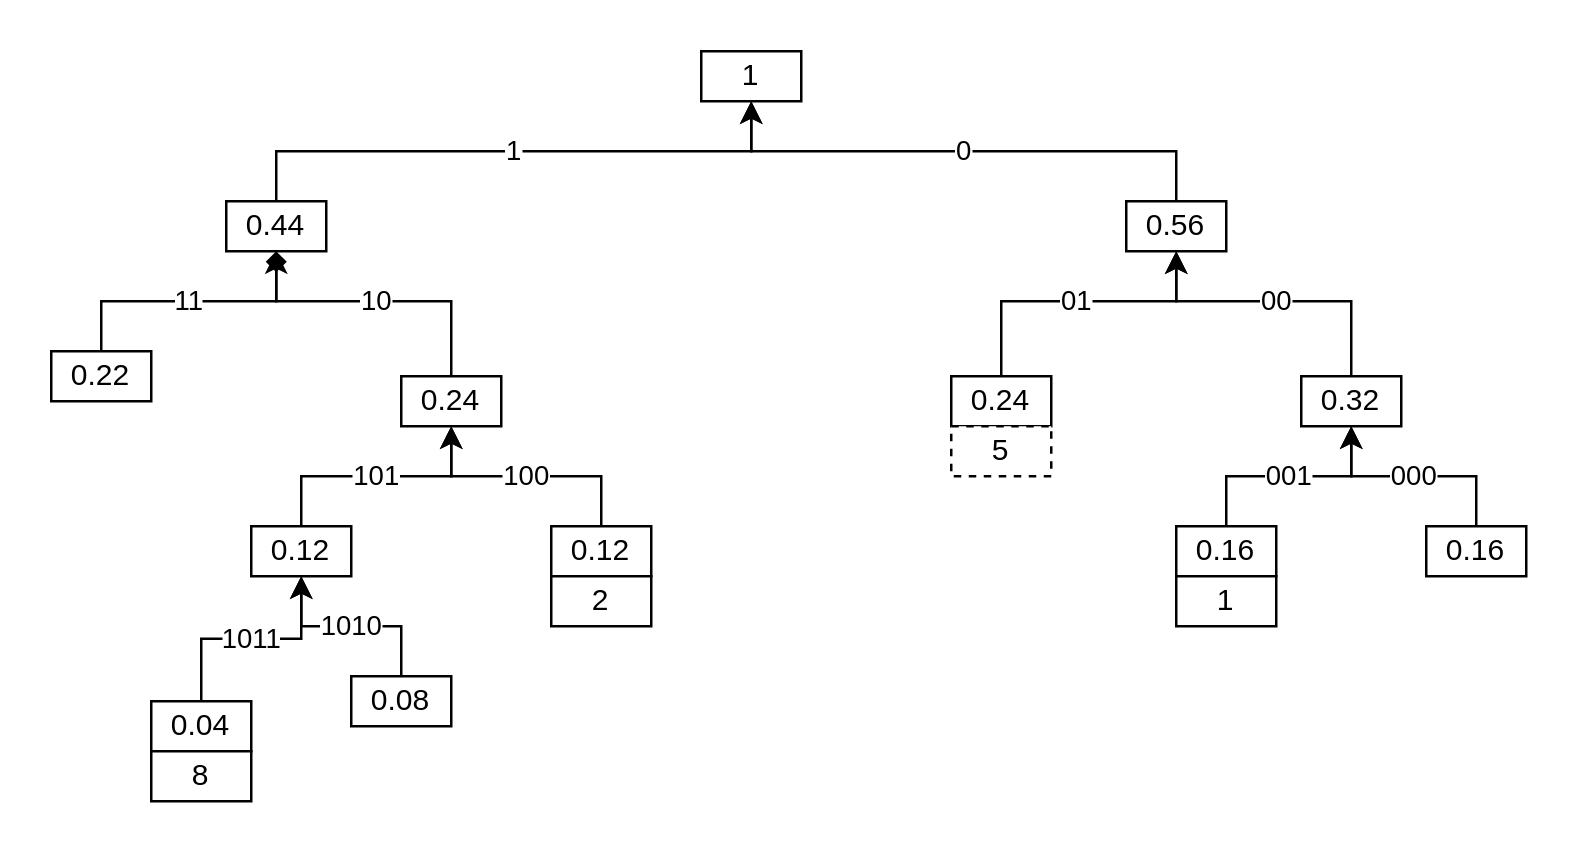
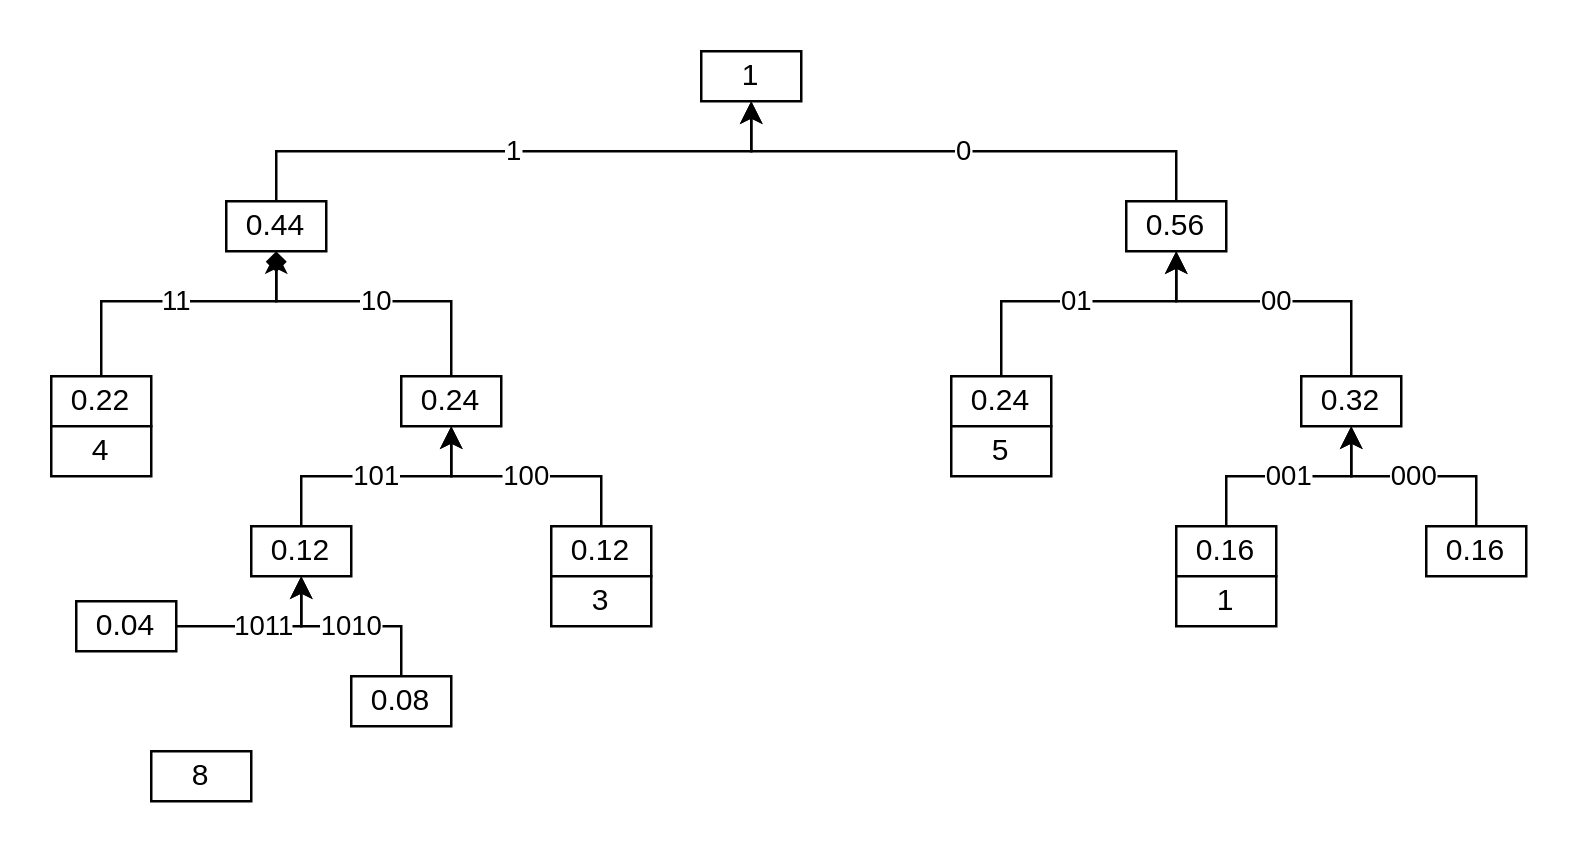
(101, 376) -> (101, 401)
none -> (101, 451)
(1001, 451) -> (1001, 451)
(601, 601) -> (601, 601)
(201, 726) -> (126, 626)
